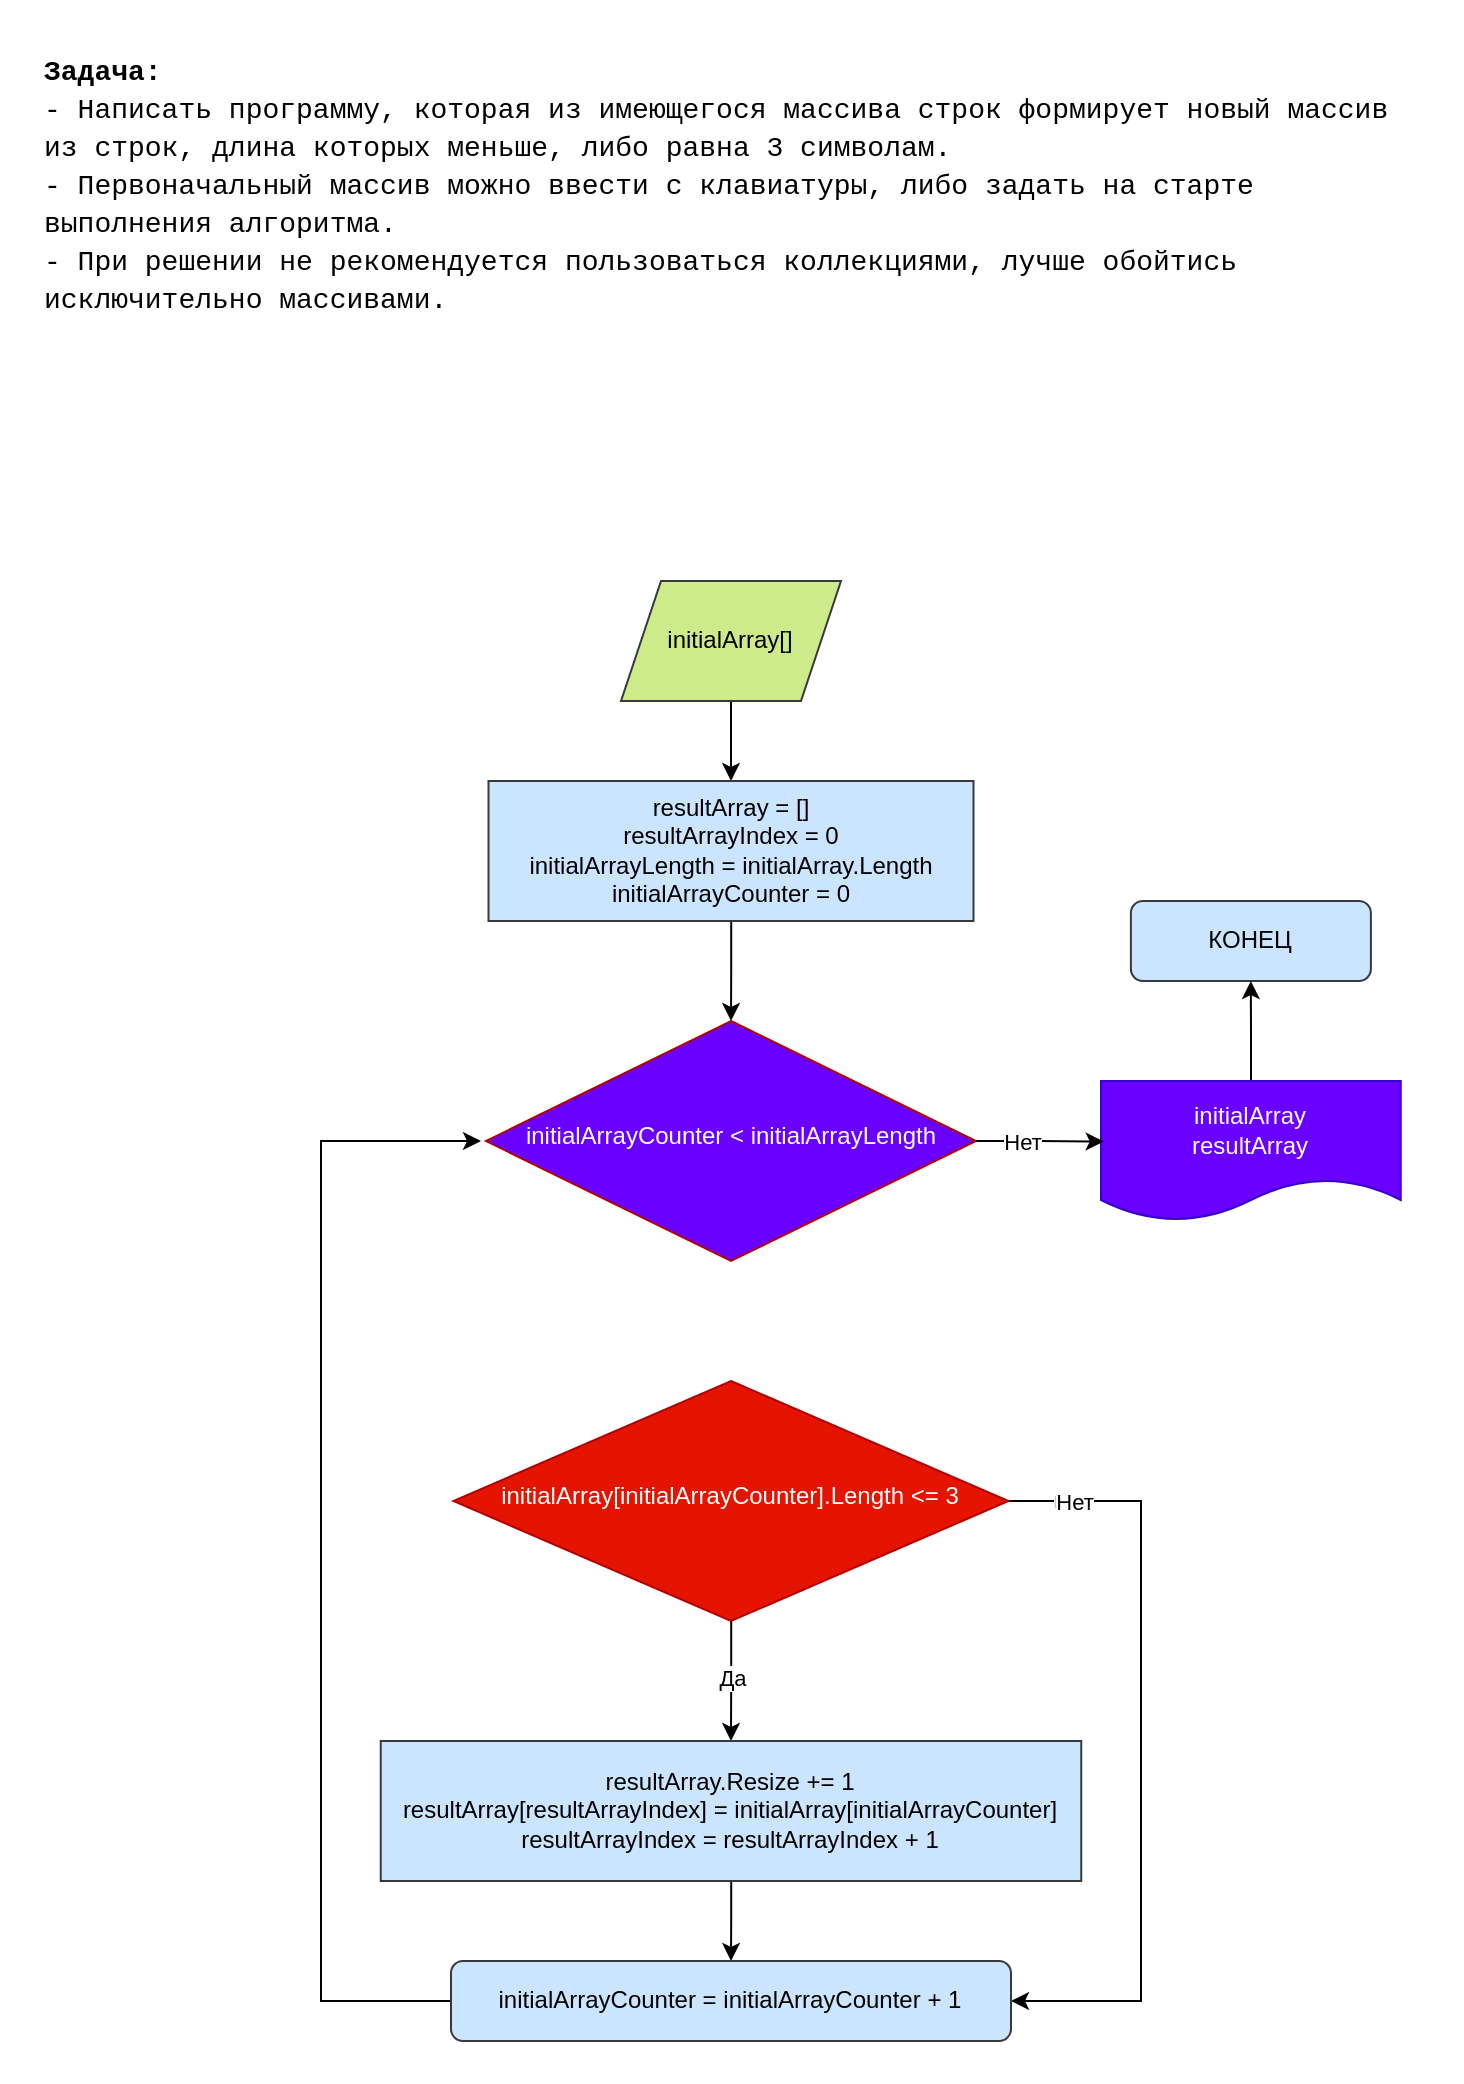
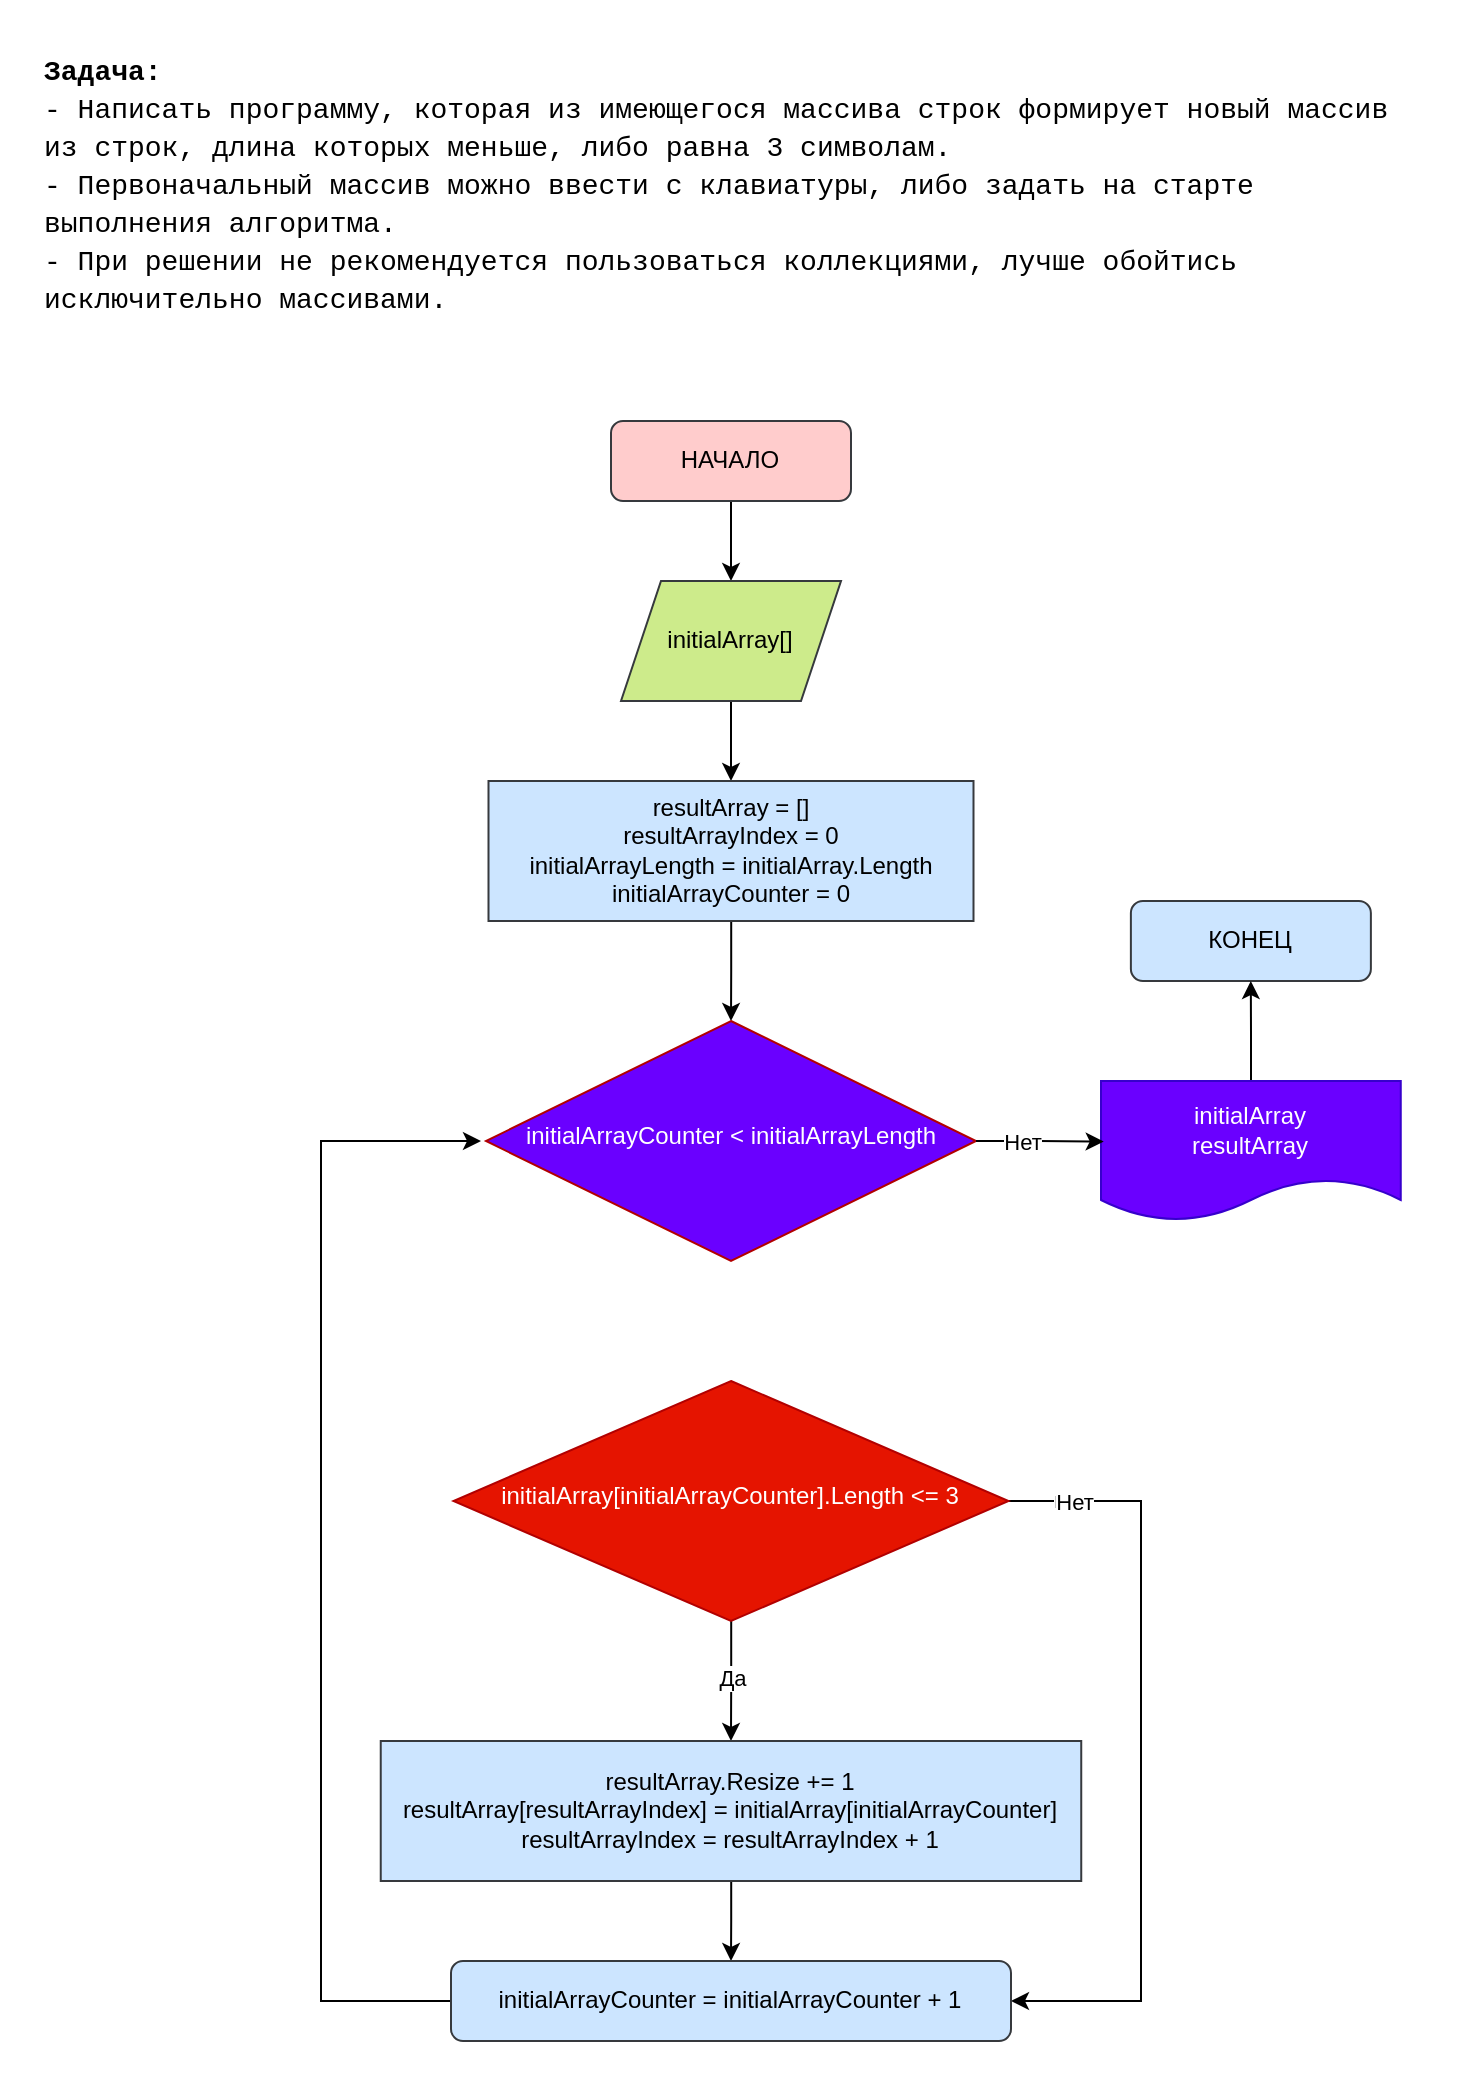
none -> (731, 461)
none -> (731, 534)
